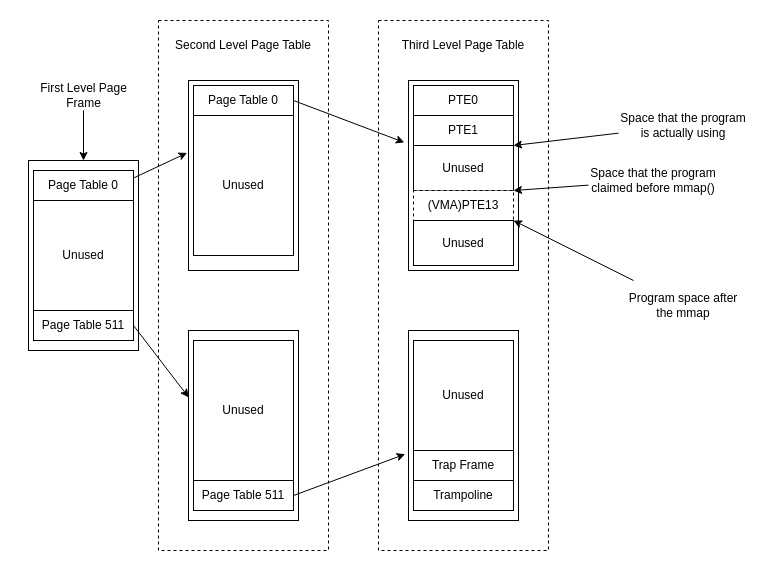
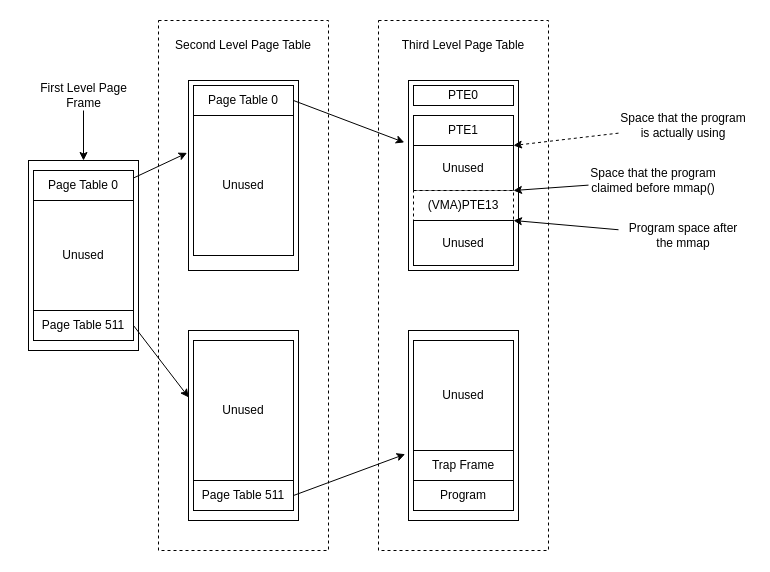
(464, 101) -> (464, 96)
(569, 139) -> (569, 139)
(684, 306) -> (684, 236)
(464, 496) -> (464, 496)
